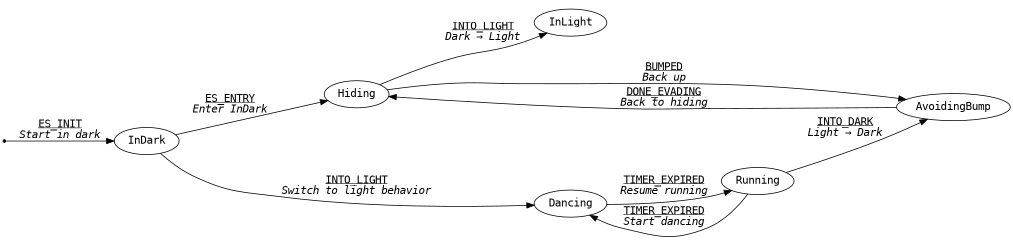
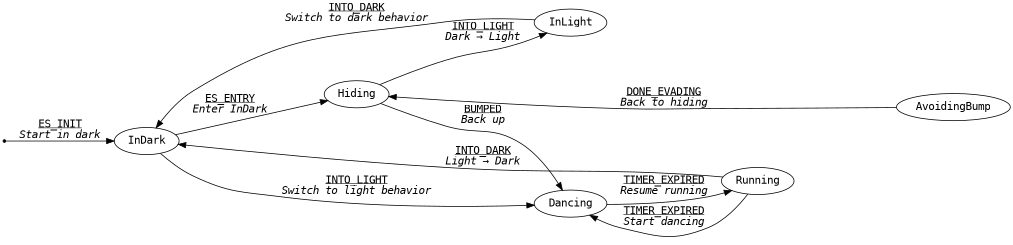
none -> (336, 35)
(643, 84) -> (477, 131)
(854, 150) -> (454, 168)
